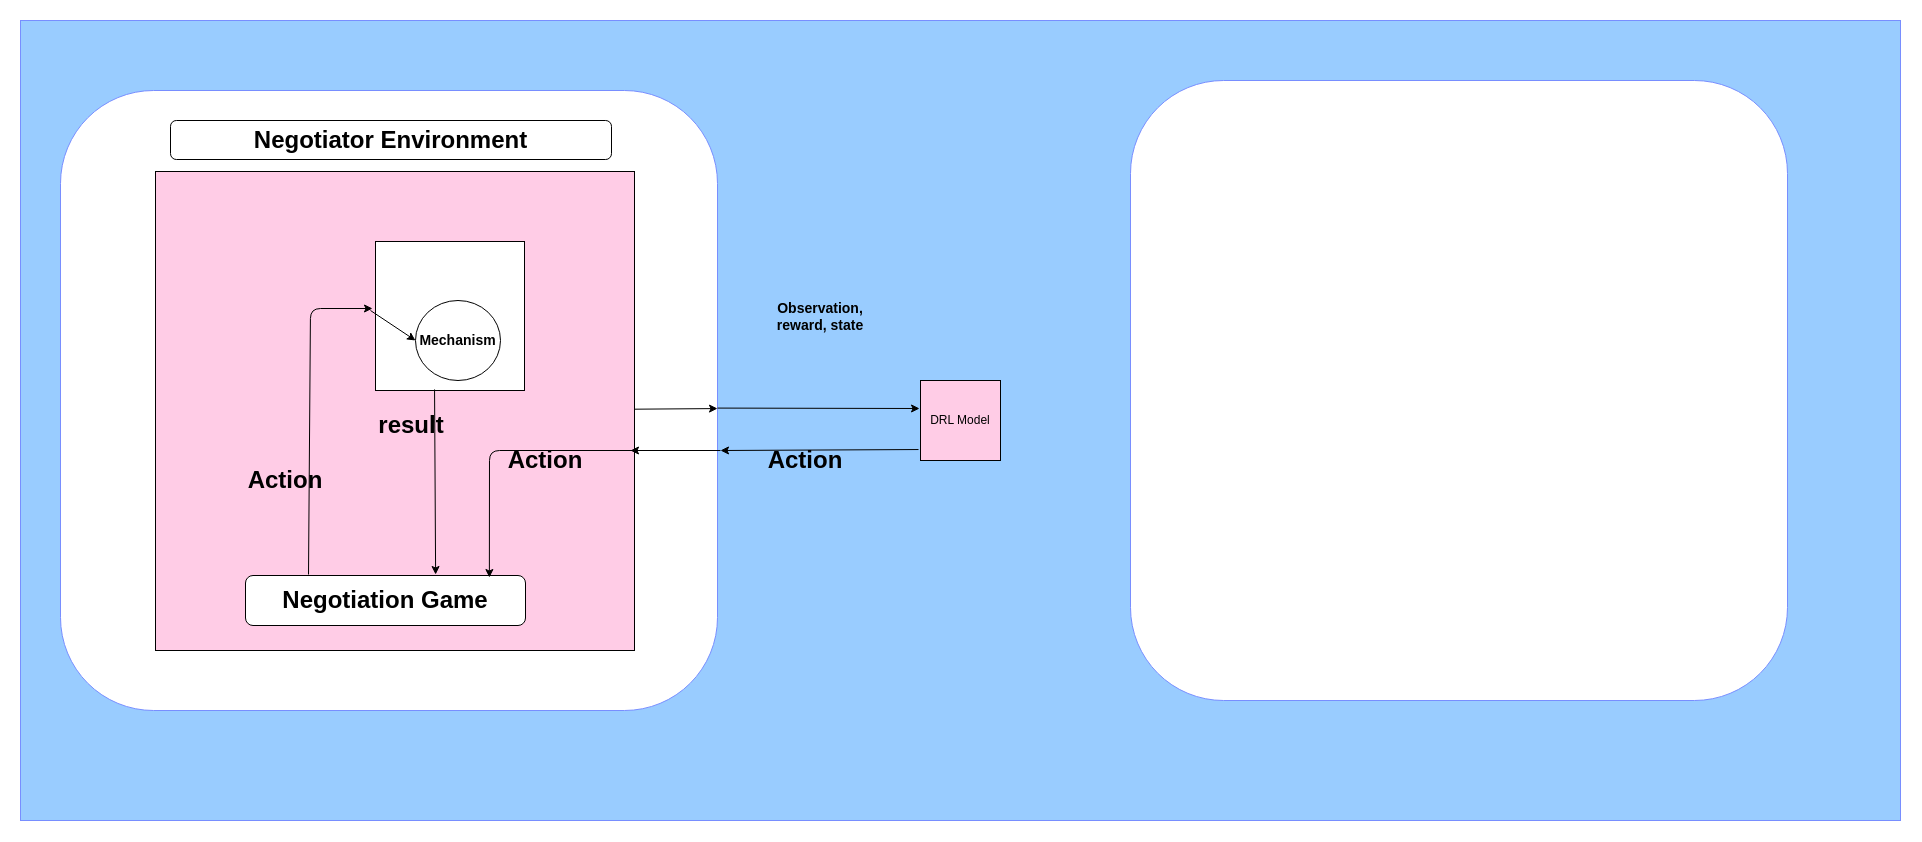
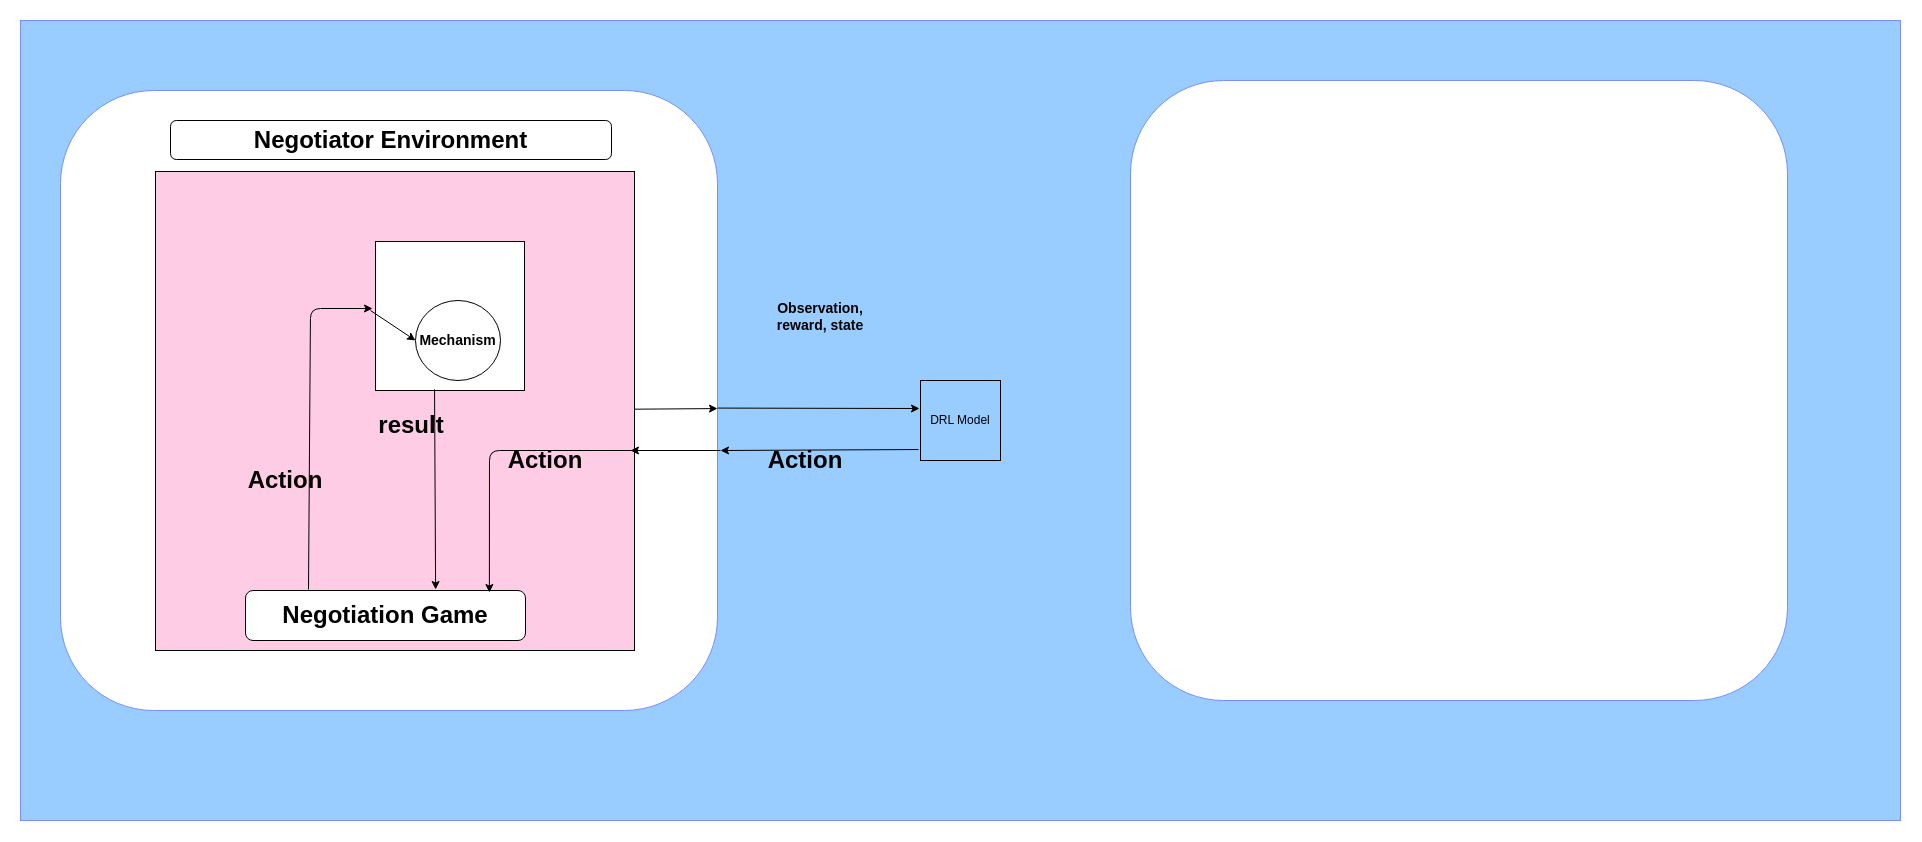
(961, 421) -> (961, 421)
(386, 601) -> (386, 616)
